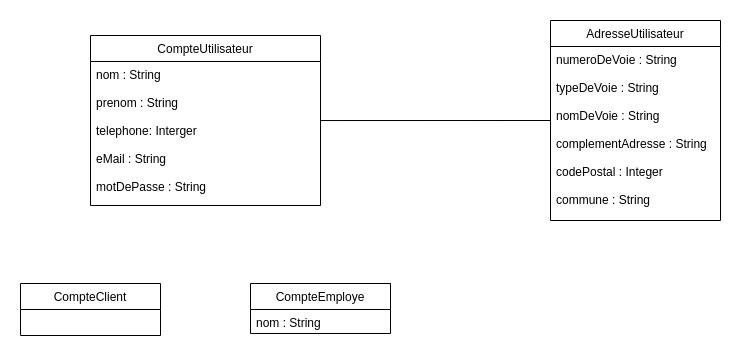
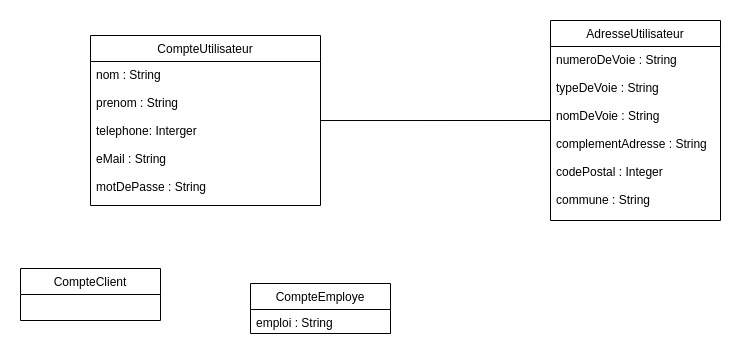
(91, 310) -> (91, 295)
(290, 323) -> (297, 323)
